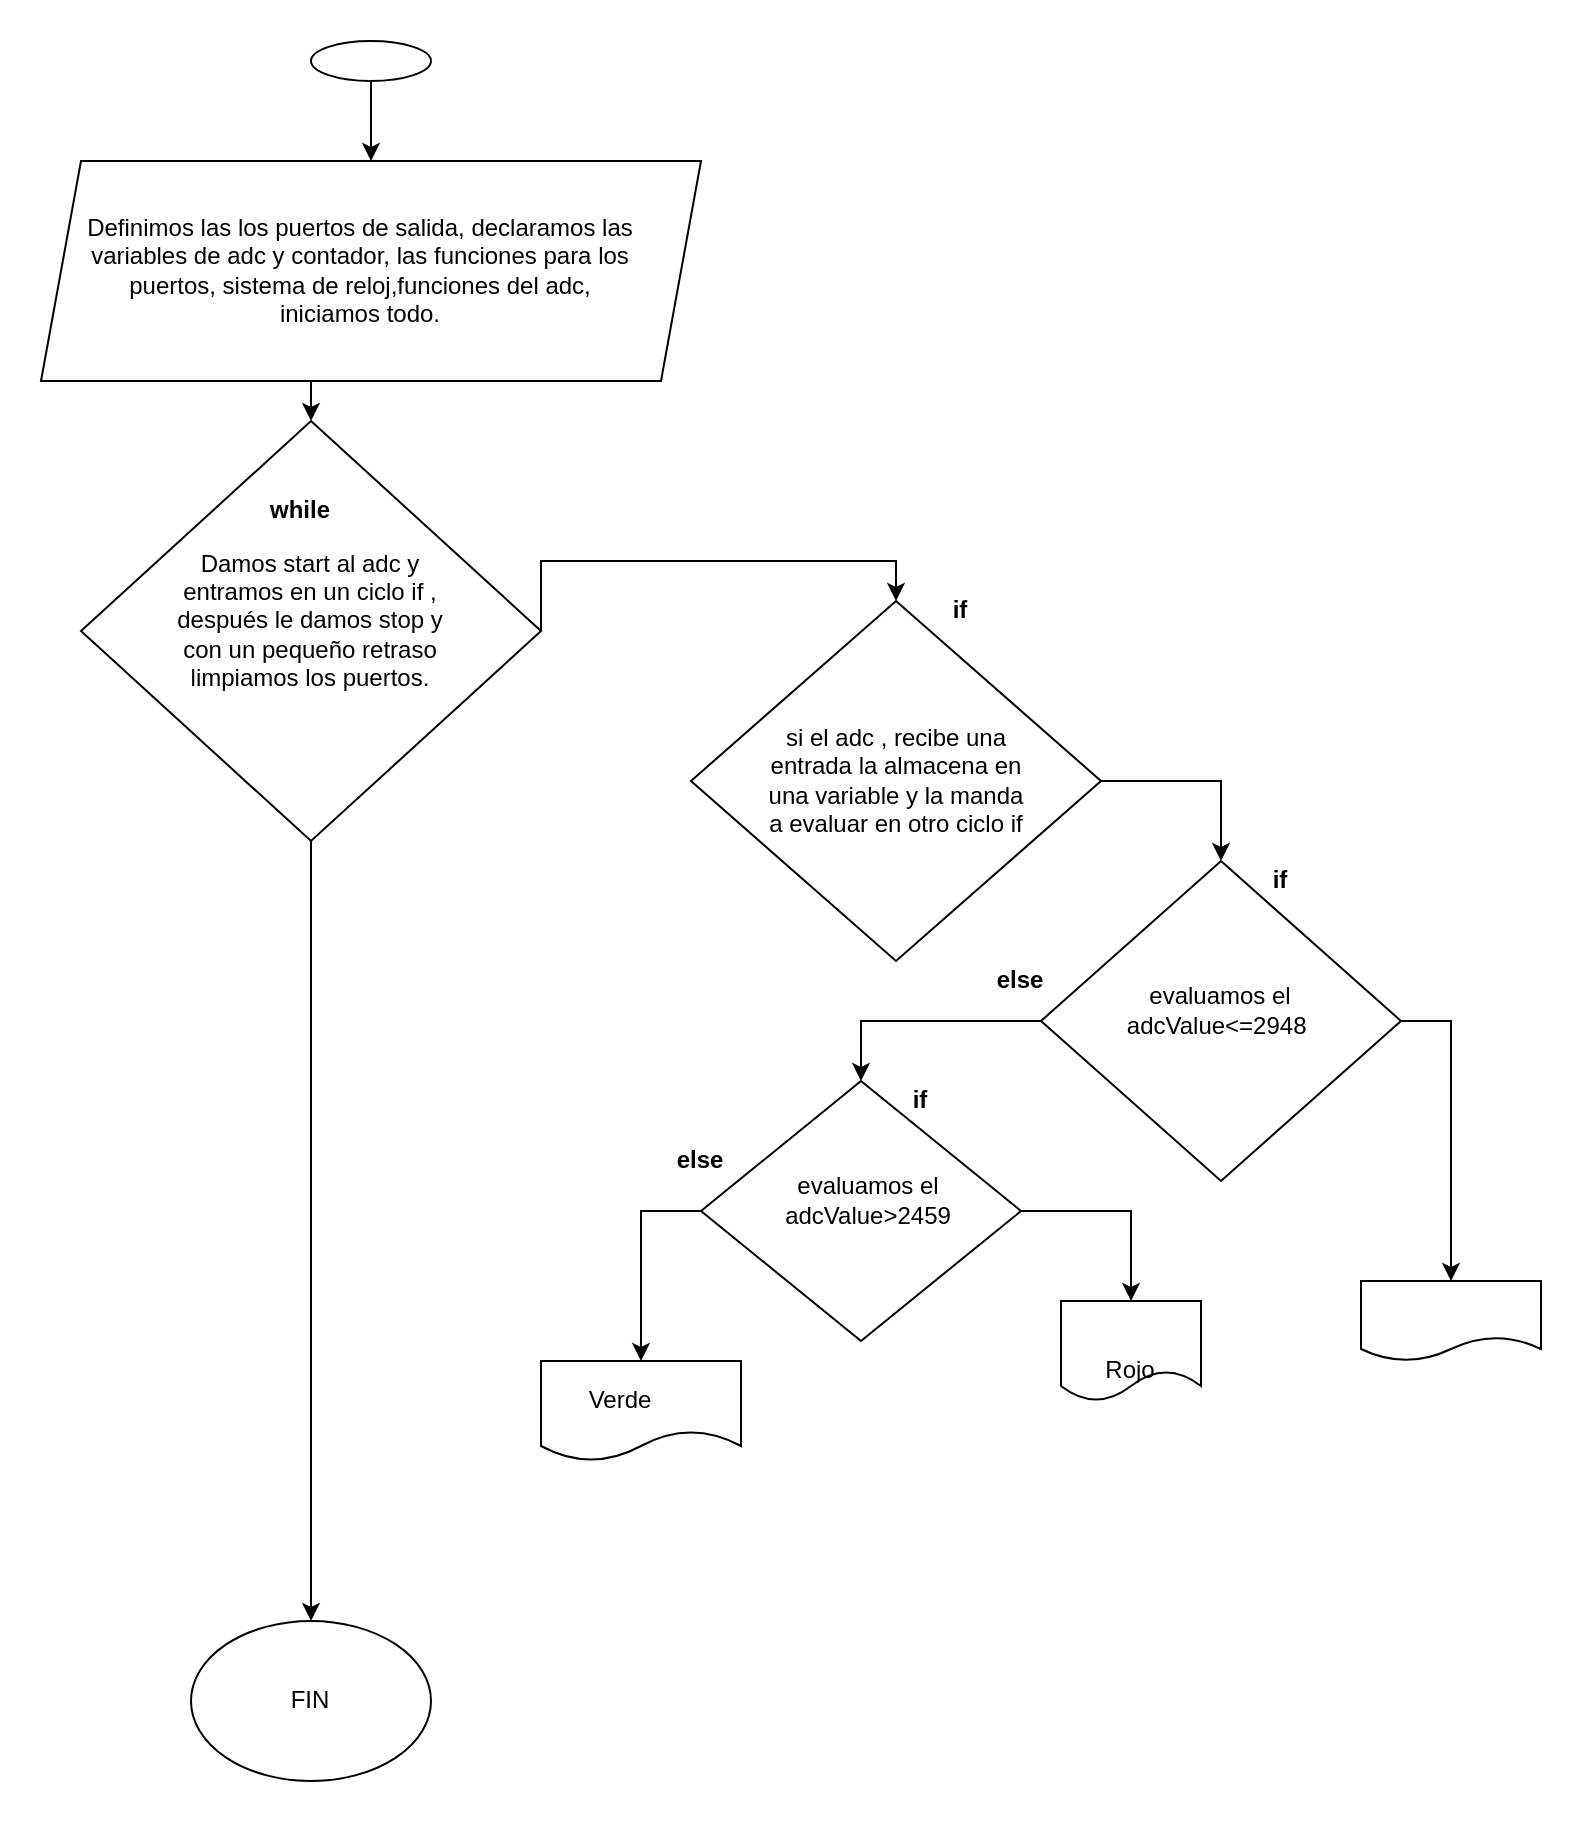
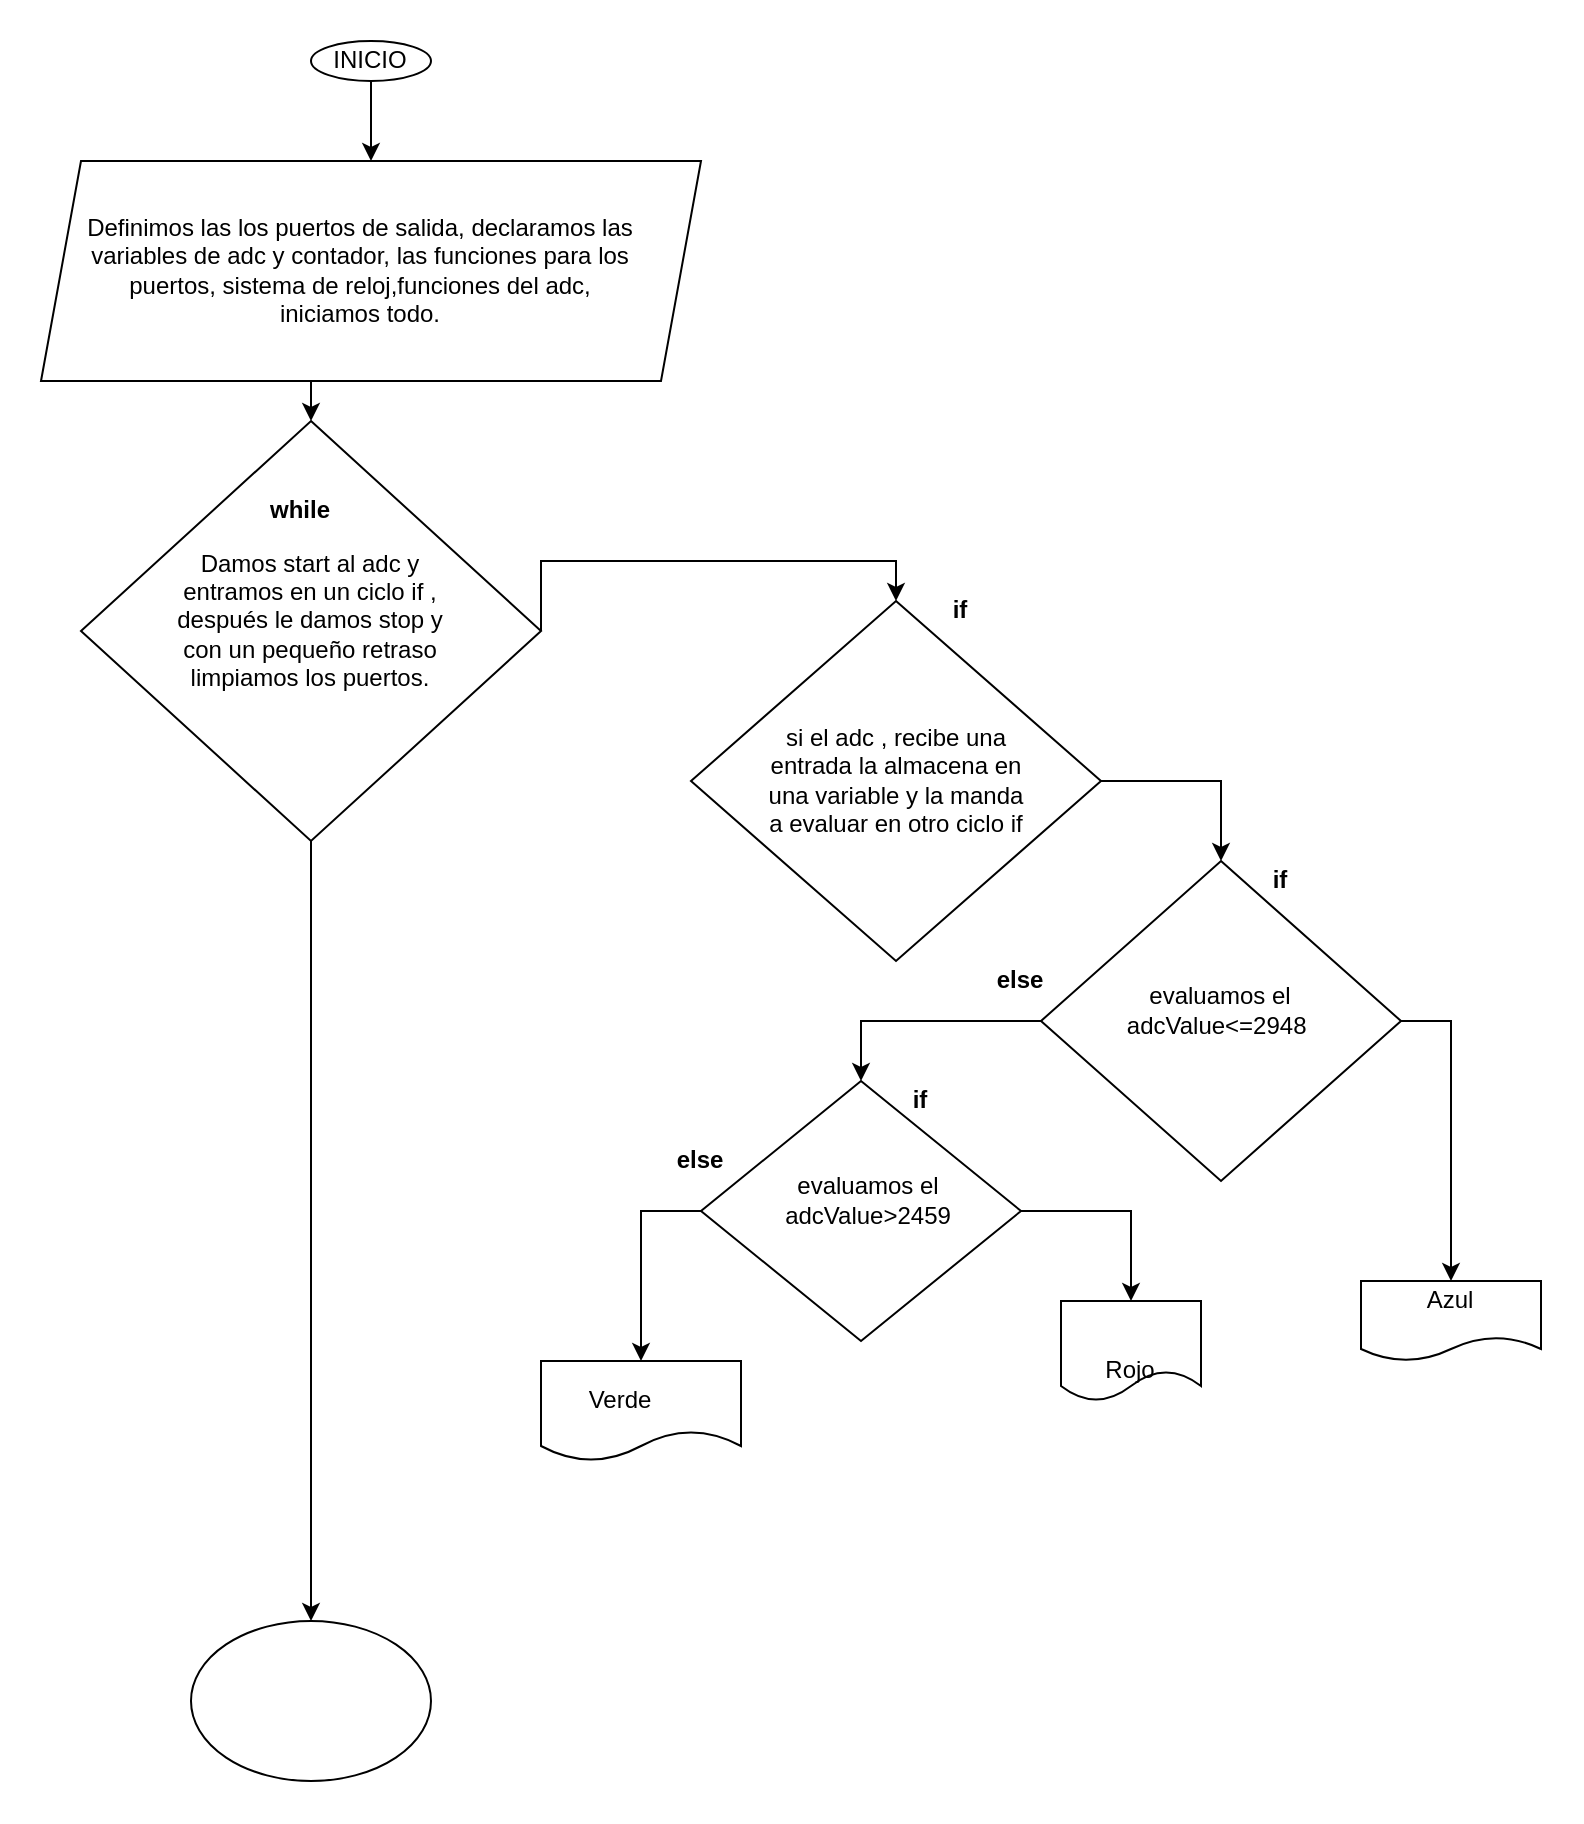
none -> (371, 61)
none -> (1451, 1301)
(311, 1701) -> none
